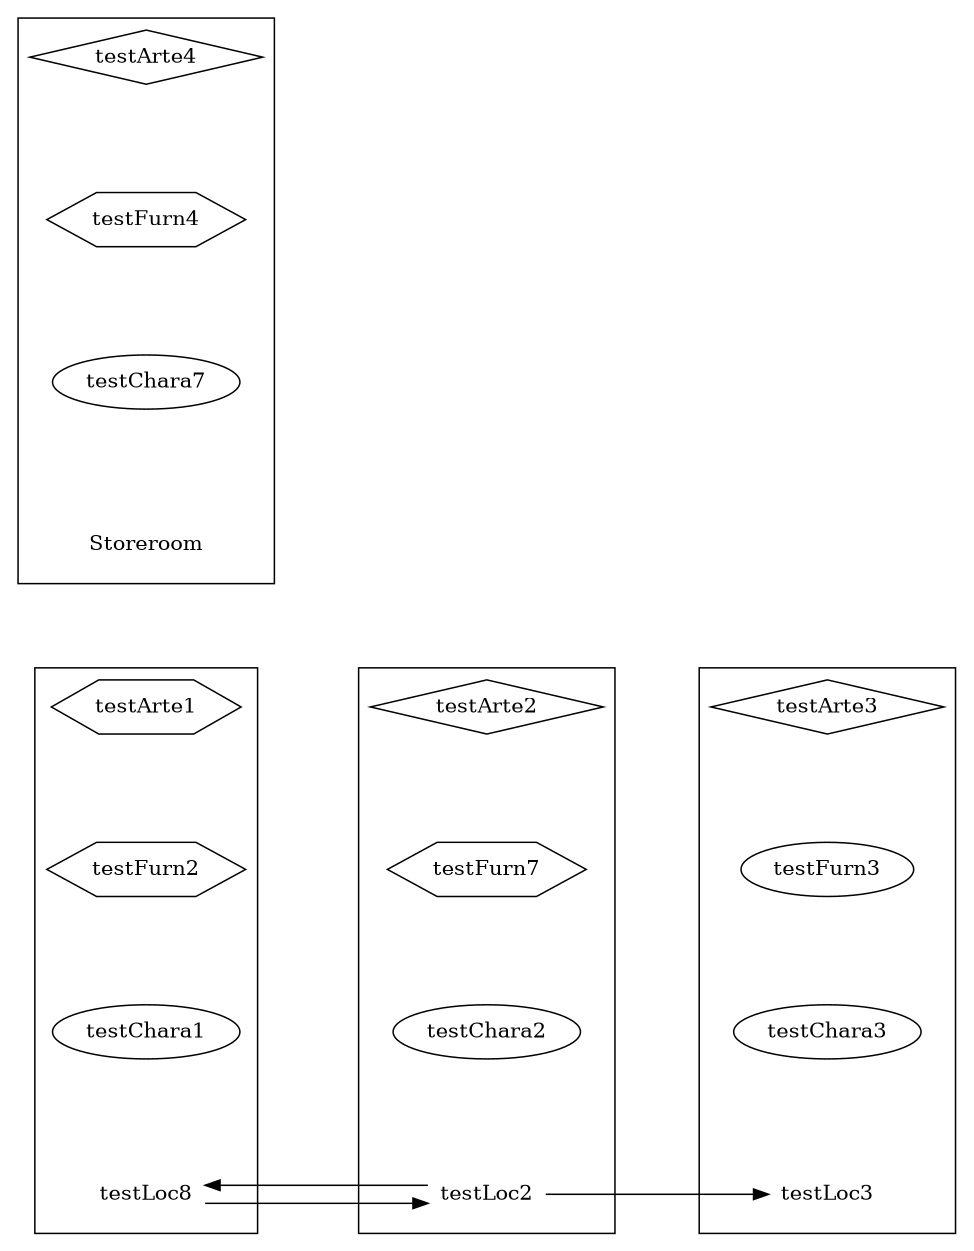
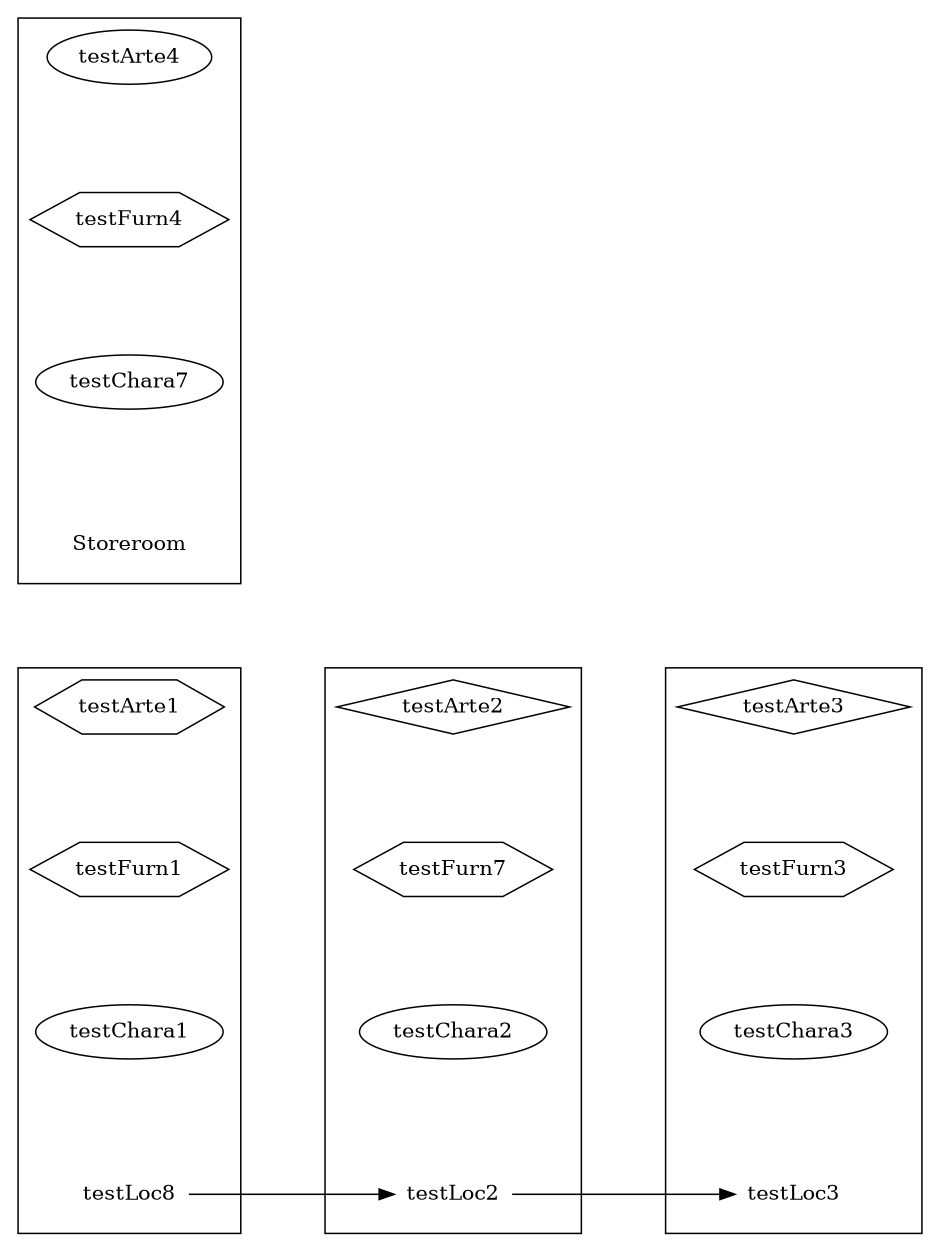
(146, 57) -> (129, 57)
(146, 869) -> (129, 869)
(827, 869) -> (794, 869)
(324, 1185) -> none
